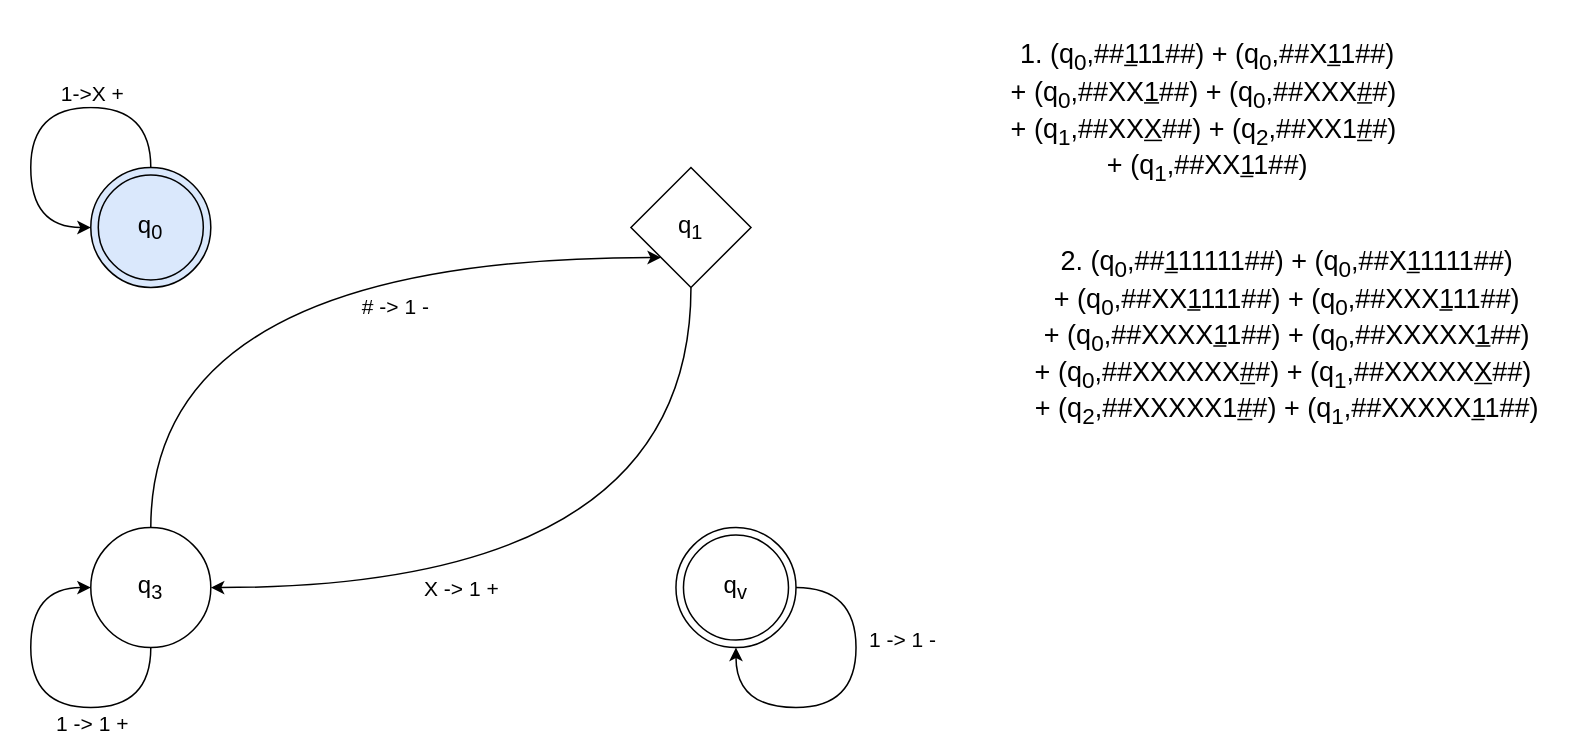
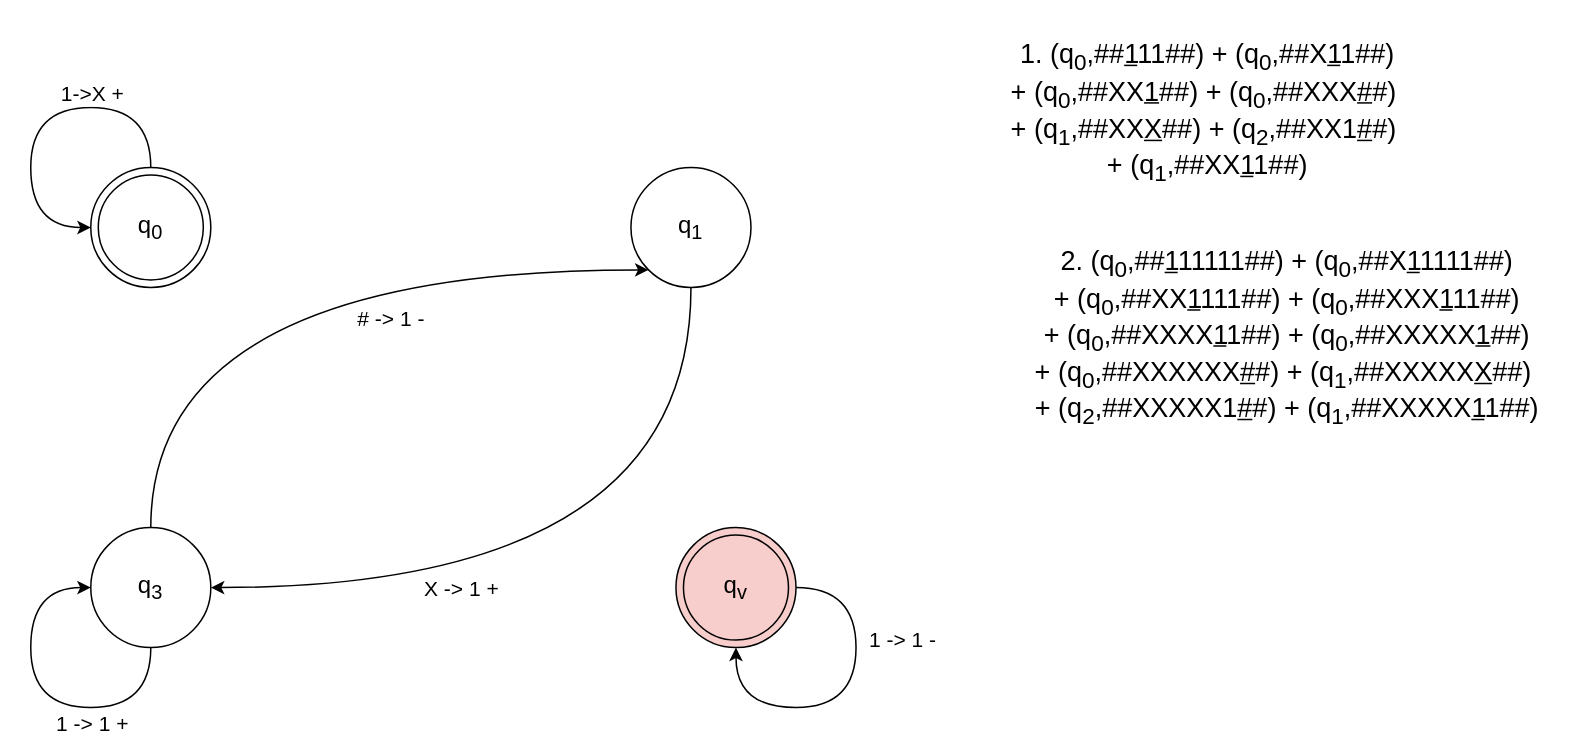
(151, 227) -> (151, 227)
(691, 227) -> (691, 227)
(736, 587) -> (736, 587)
